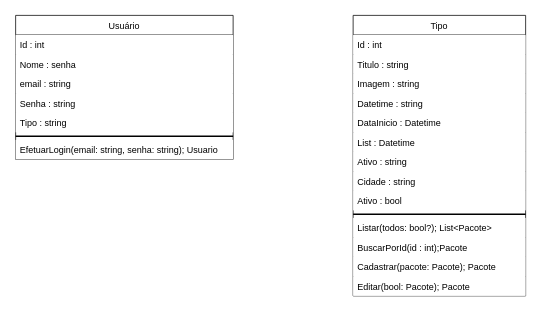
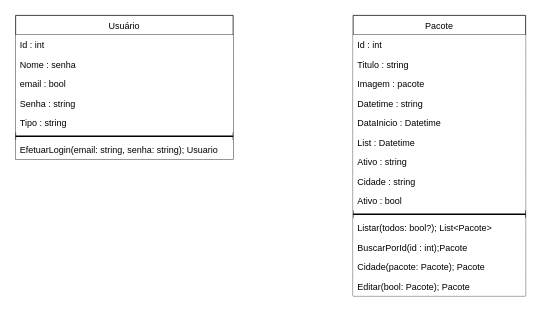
(439, 26) -> (439, 26)
(48, 84) -> (43, 84)
(390, 84) -> (391, 84)
(435, 267) -> (427, 267)
